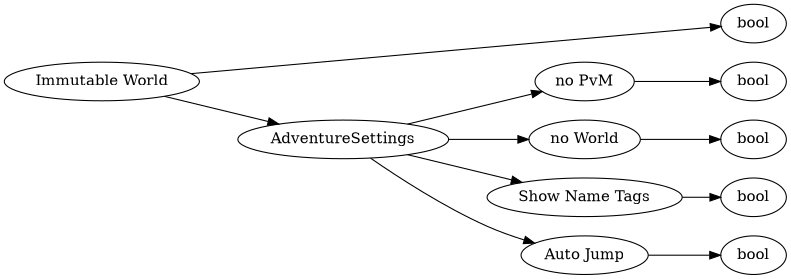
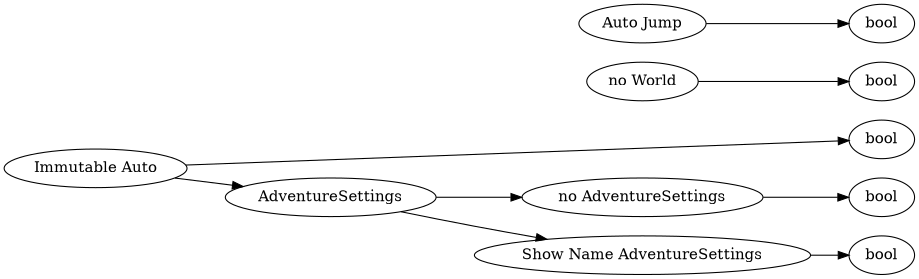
(102, 81) -> (96, 168)
(585, 81) -> (642, 197)
(483, 139) -> none
(585, 197) -> (642, 255)
(445, 205) -> none
